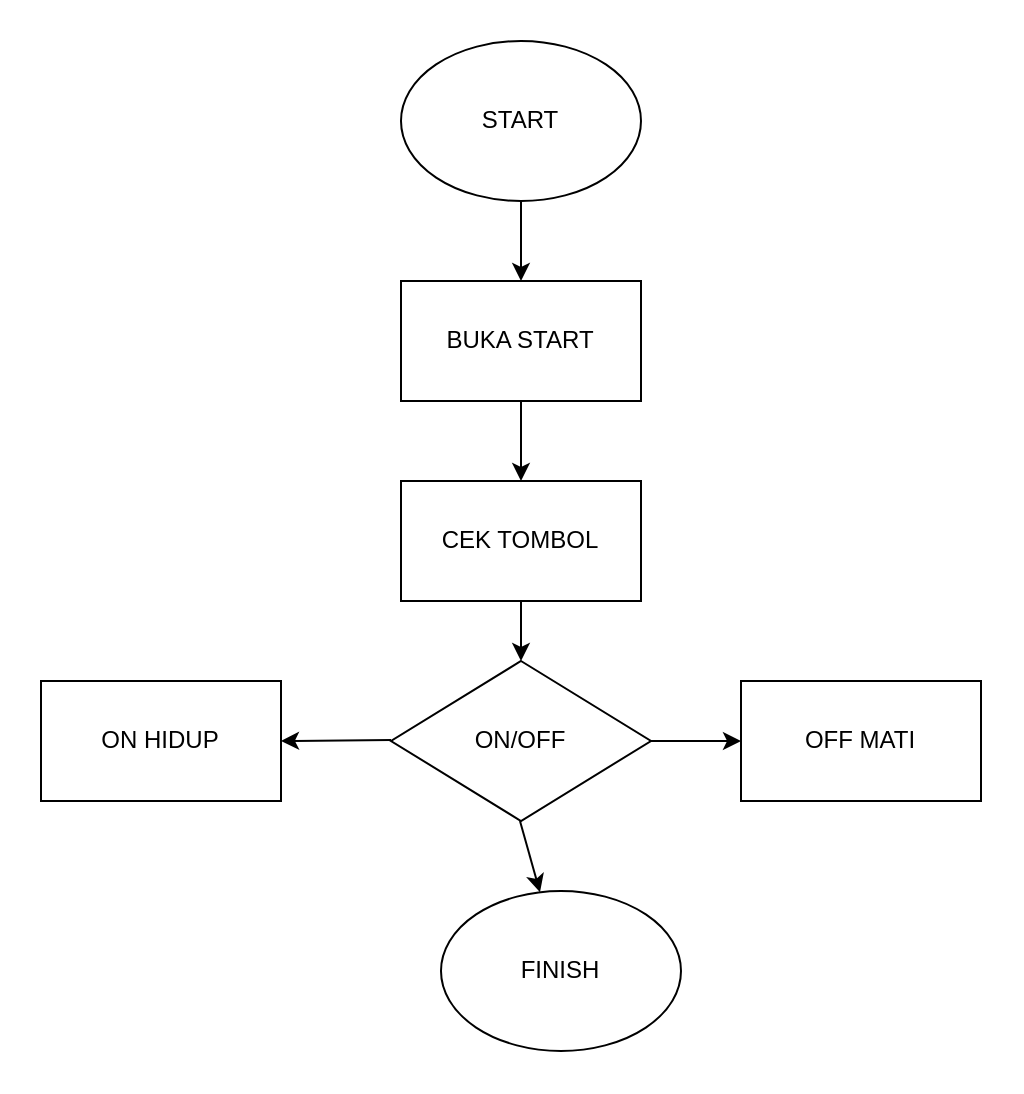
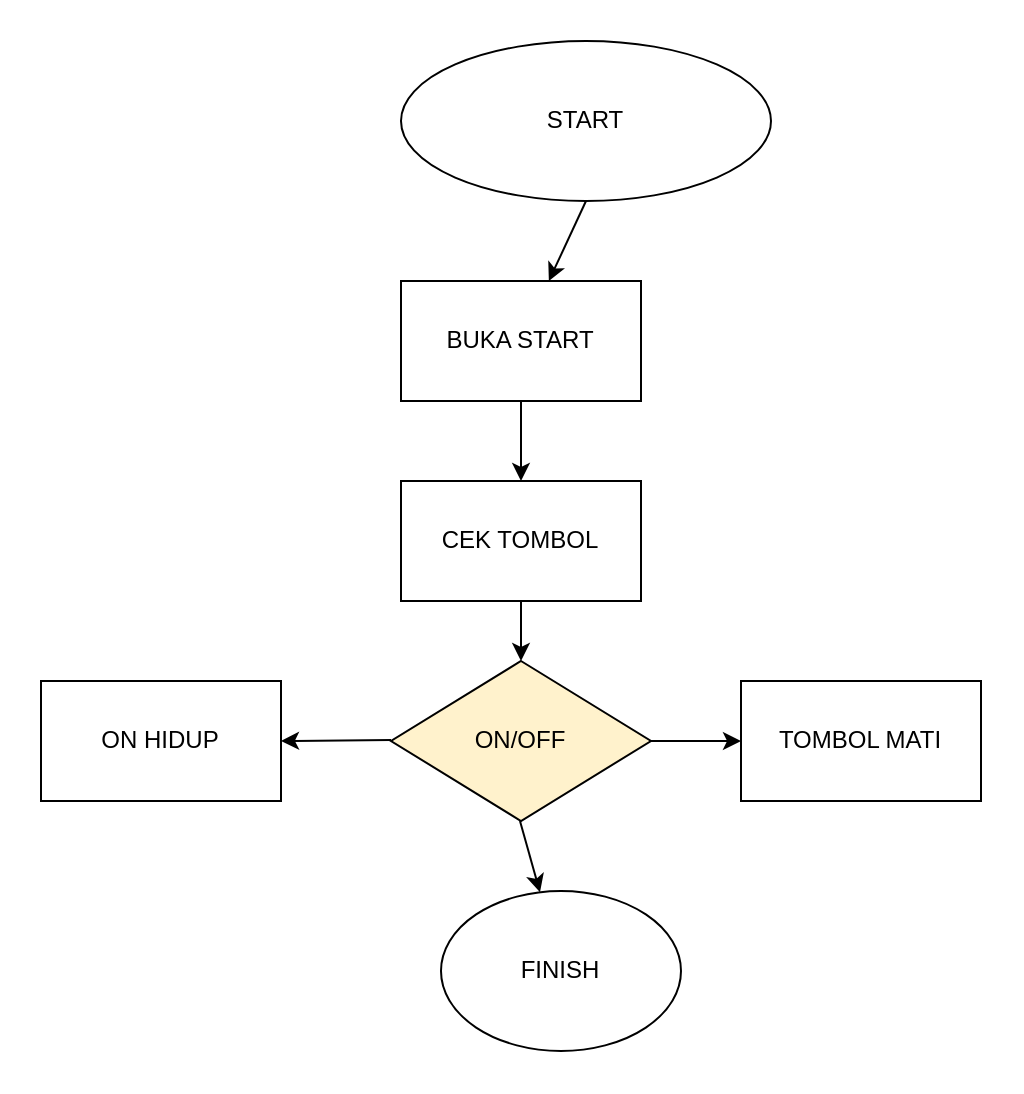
(521, 121) -> (586, 121)
(521, 741) -> (521, 741)
(861, 741) -> (861, 741)
